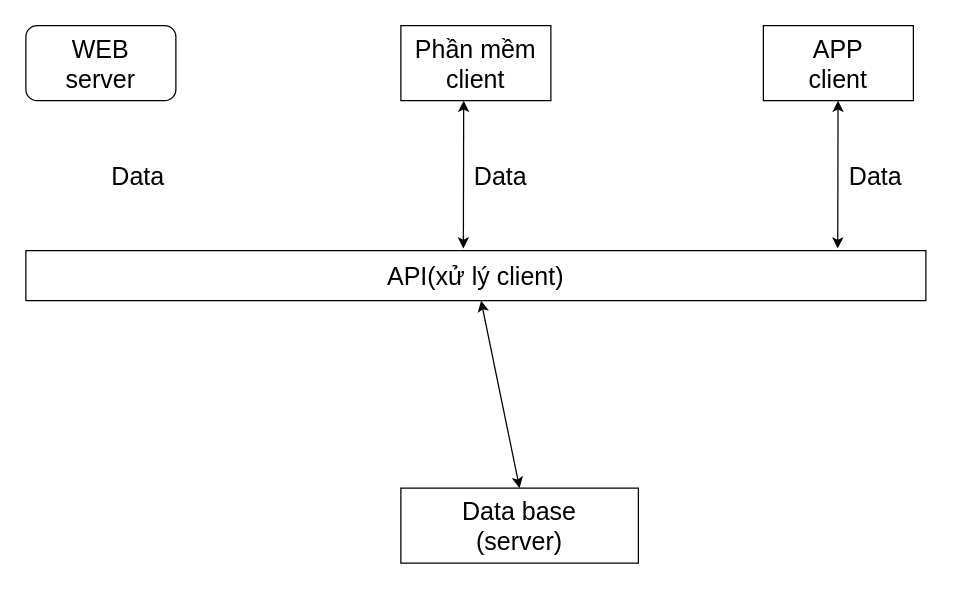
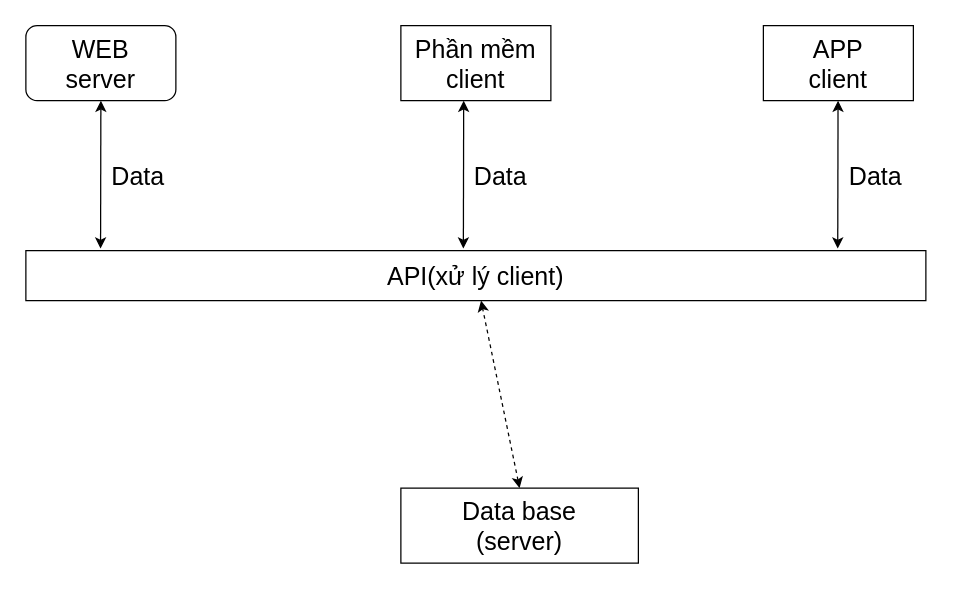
none -> (100, 175)
(500, 394) -> (500, 394)
